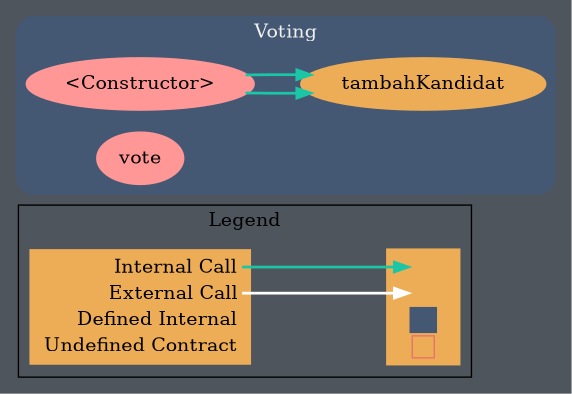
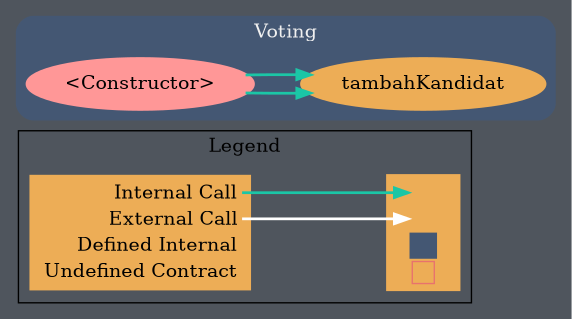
(140, 158) -> none
